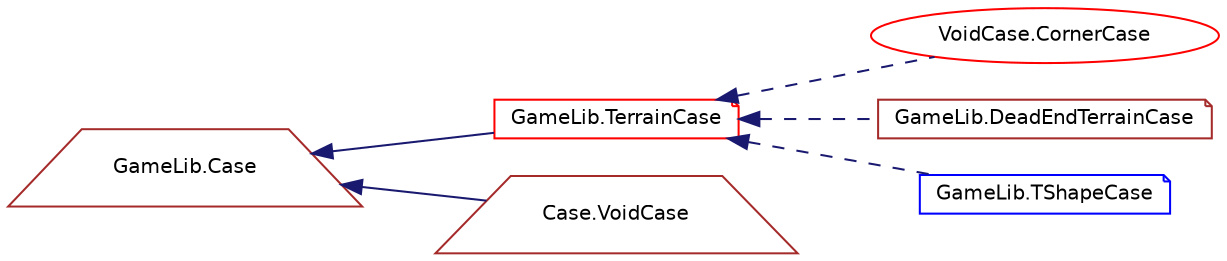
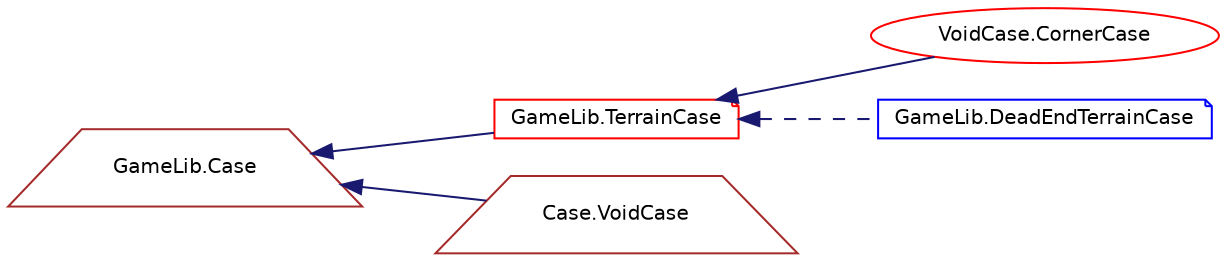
(836, 76) -> (836, 76)
(1045, 119) -> (1045, 119)
(1045, 194) -> none
